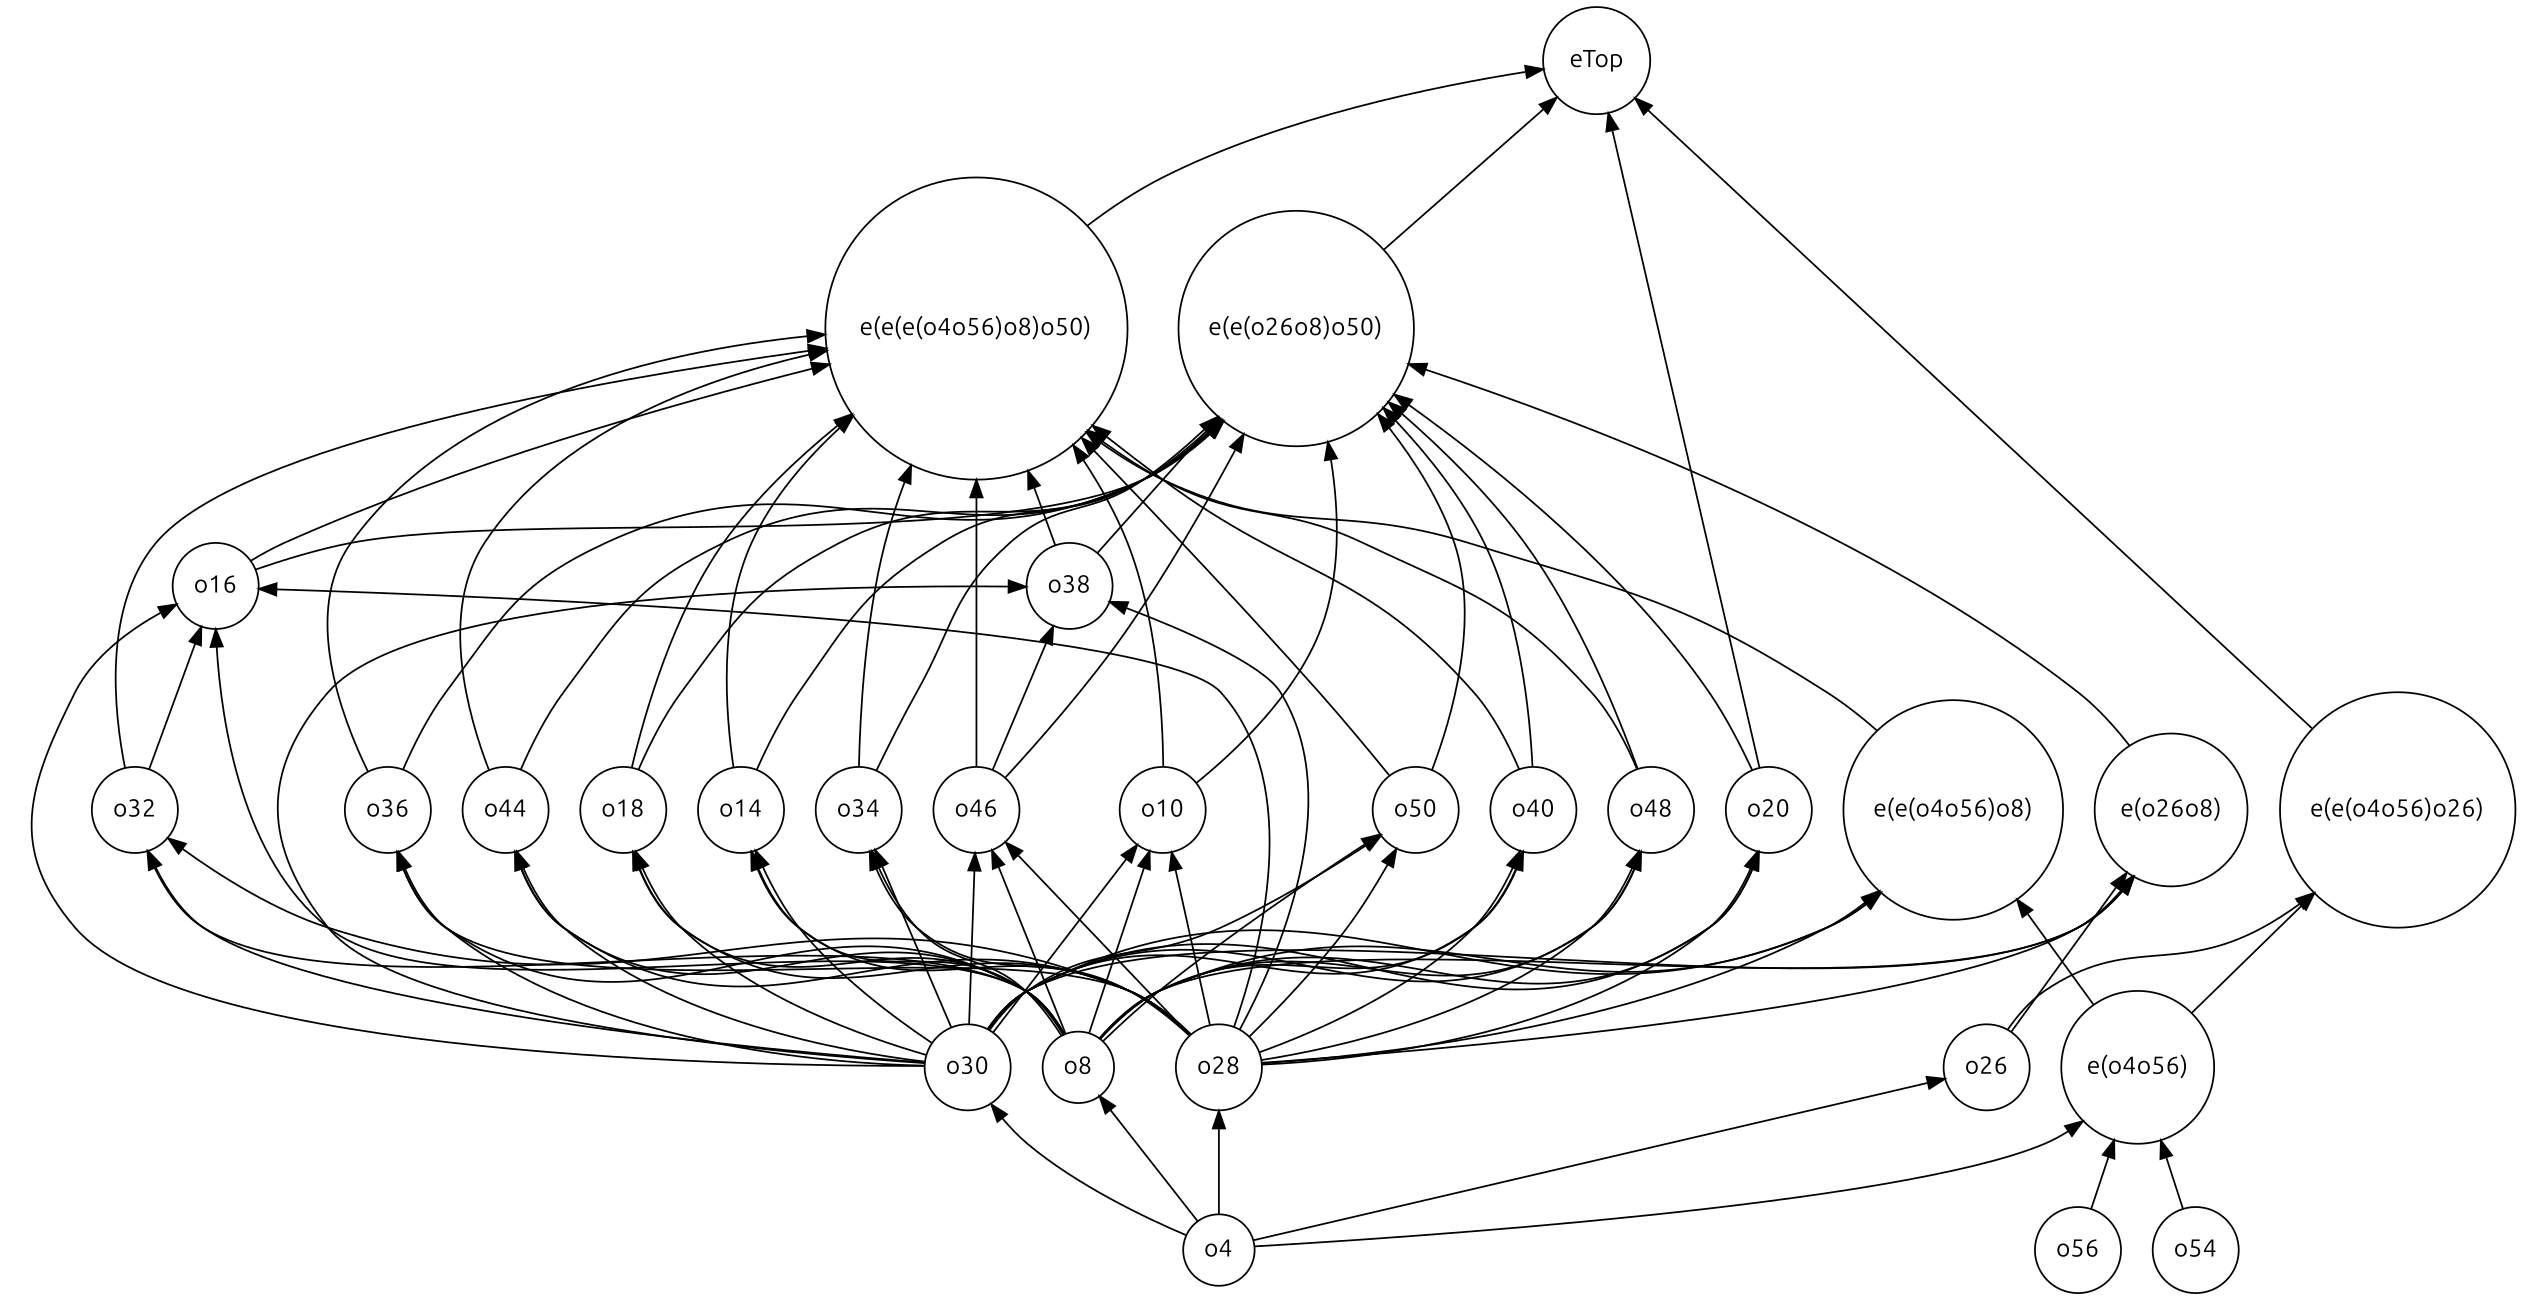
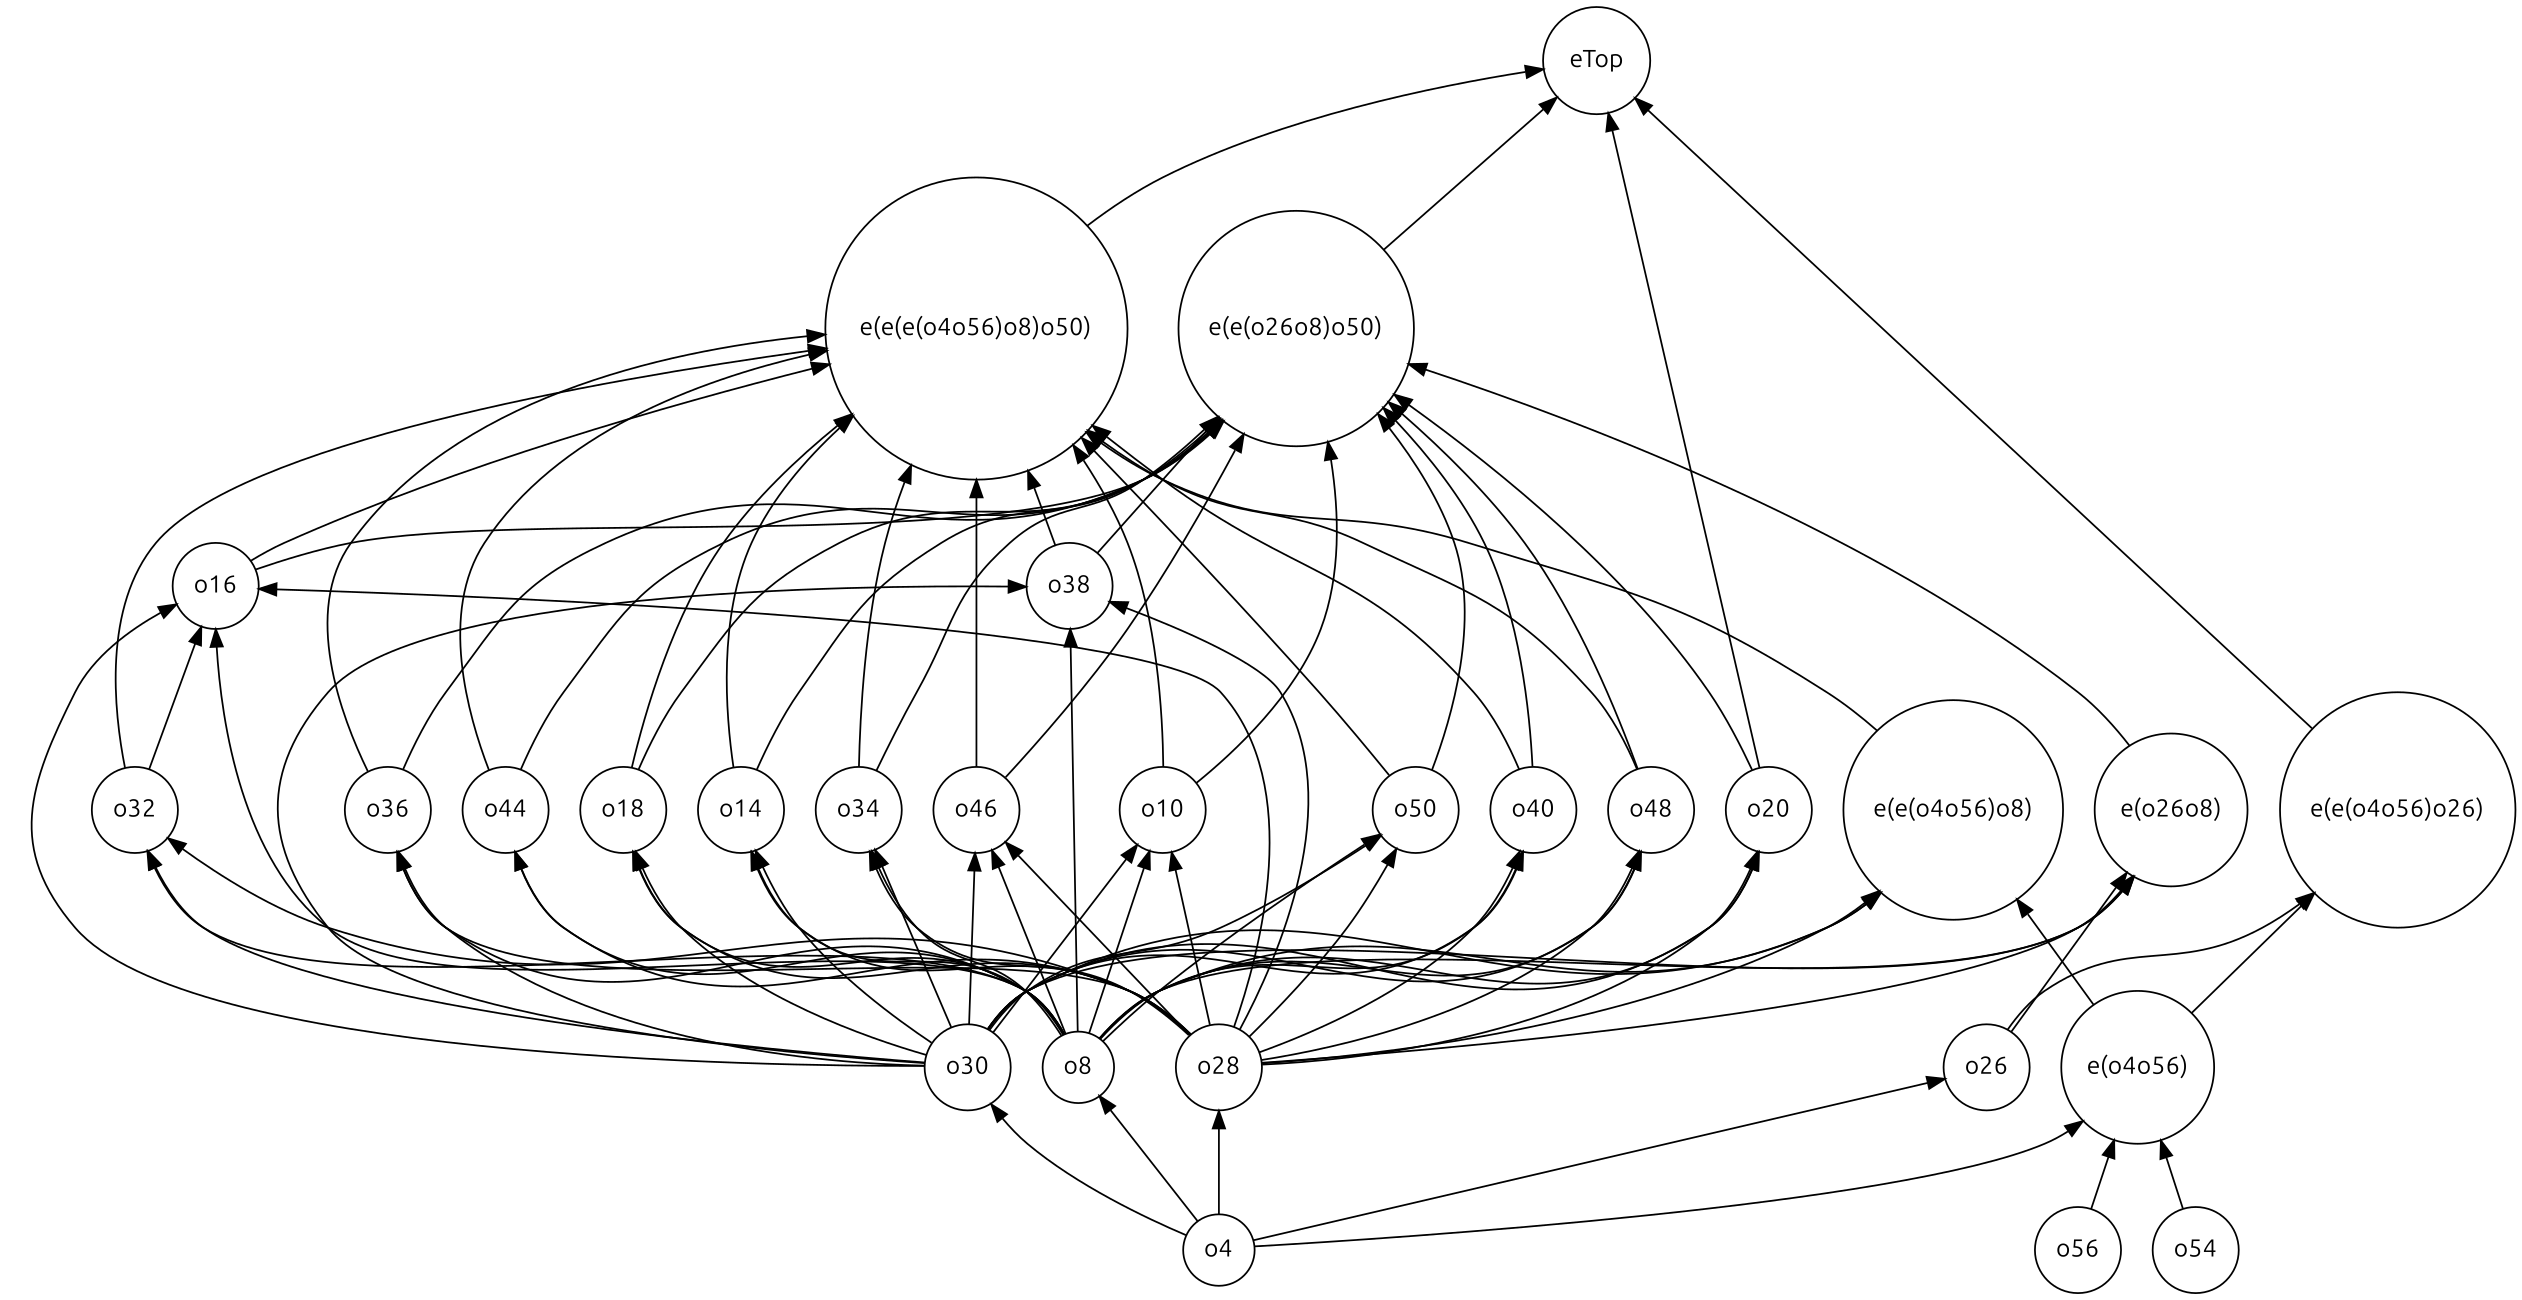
(1019, 706) -> (1074, 839)
(700, 1007) -> none
